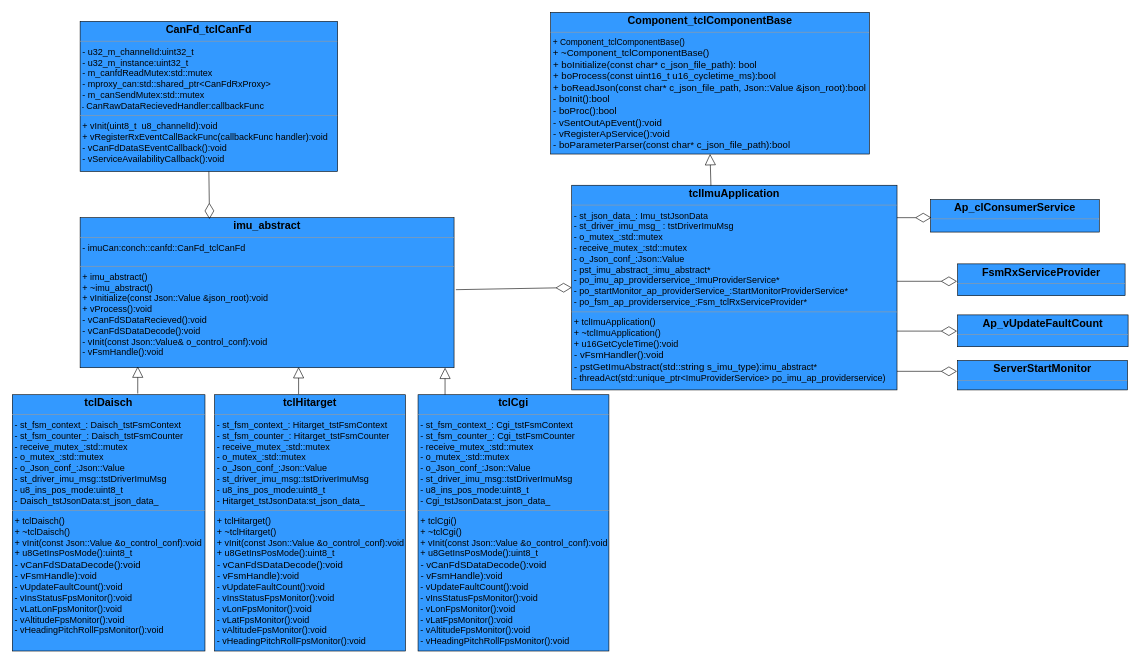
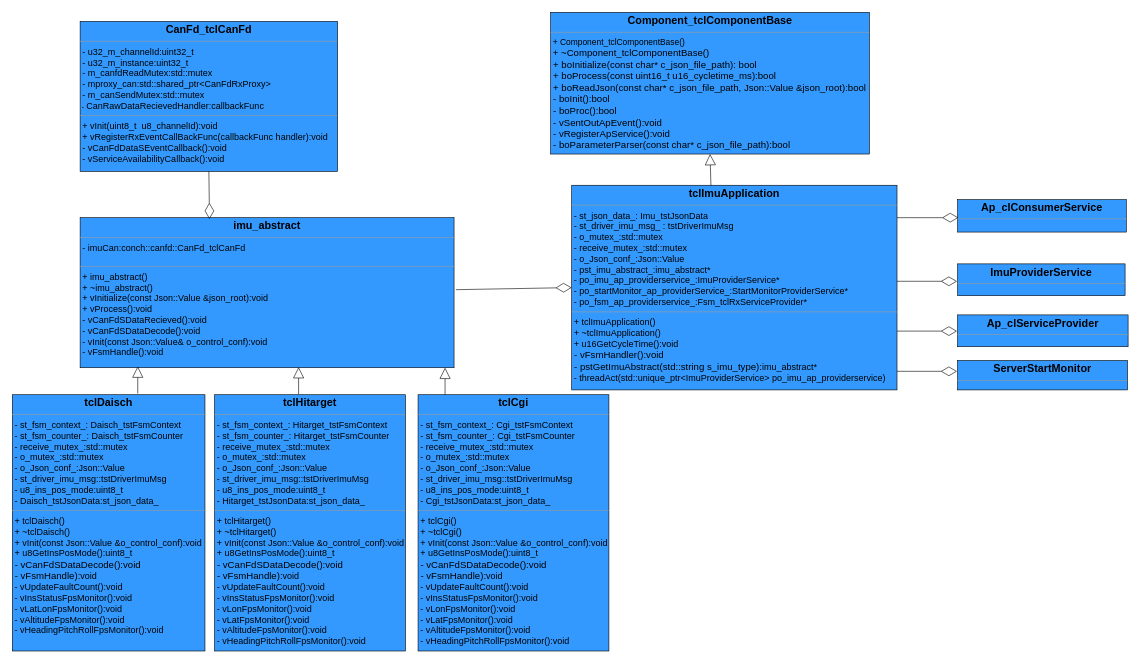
(1015, 216) -> (1042, 216)
(996, 268) -> (992, 268)
(997, 319) -> (995, 319)
